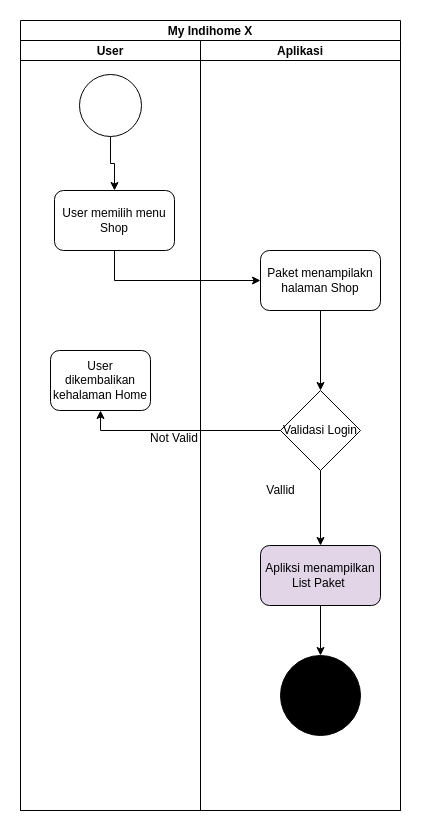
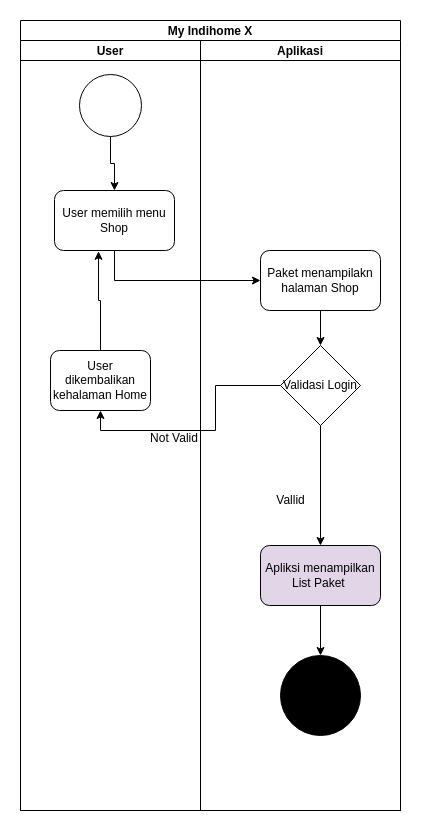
none -> (101, 304)
(321, 431) -> (321, 386)
(281, 491) -> (291, 501)
